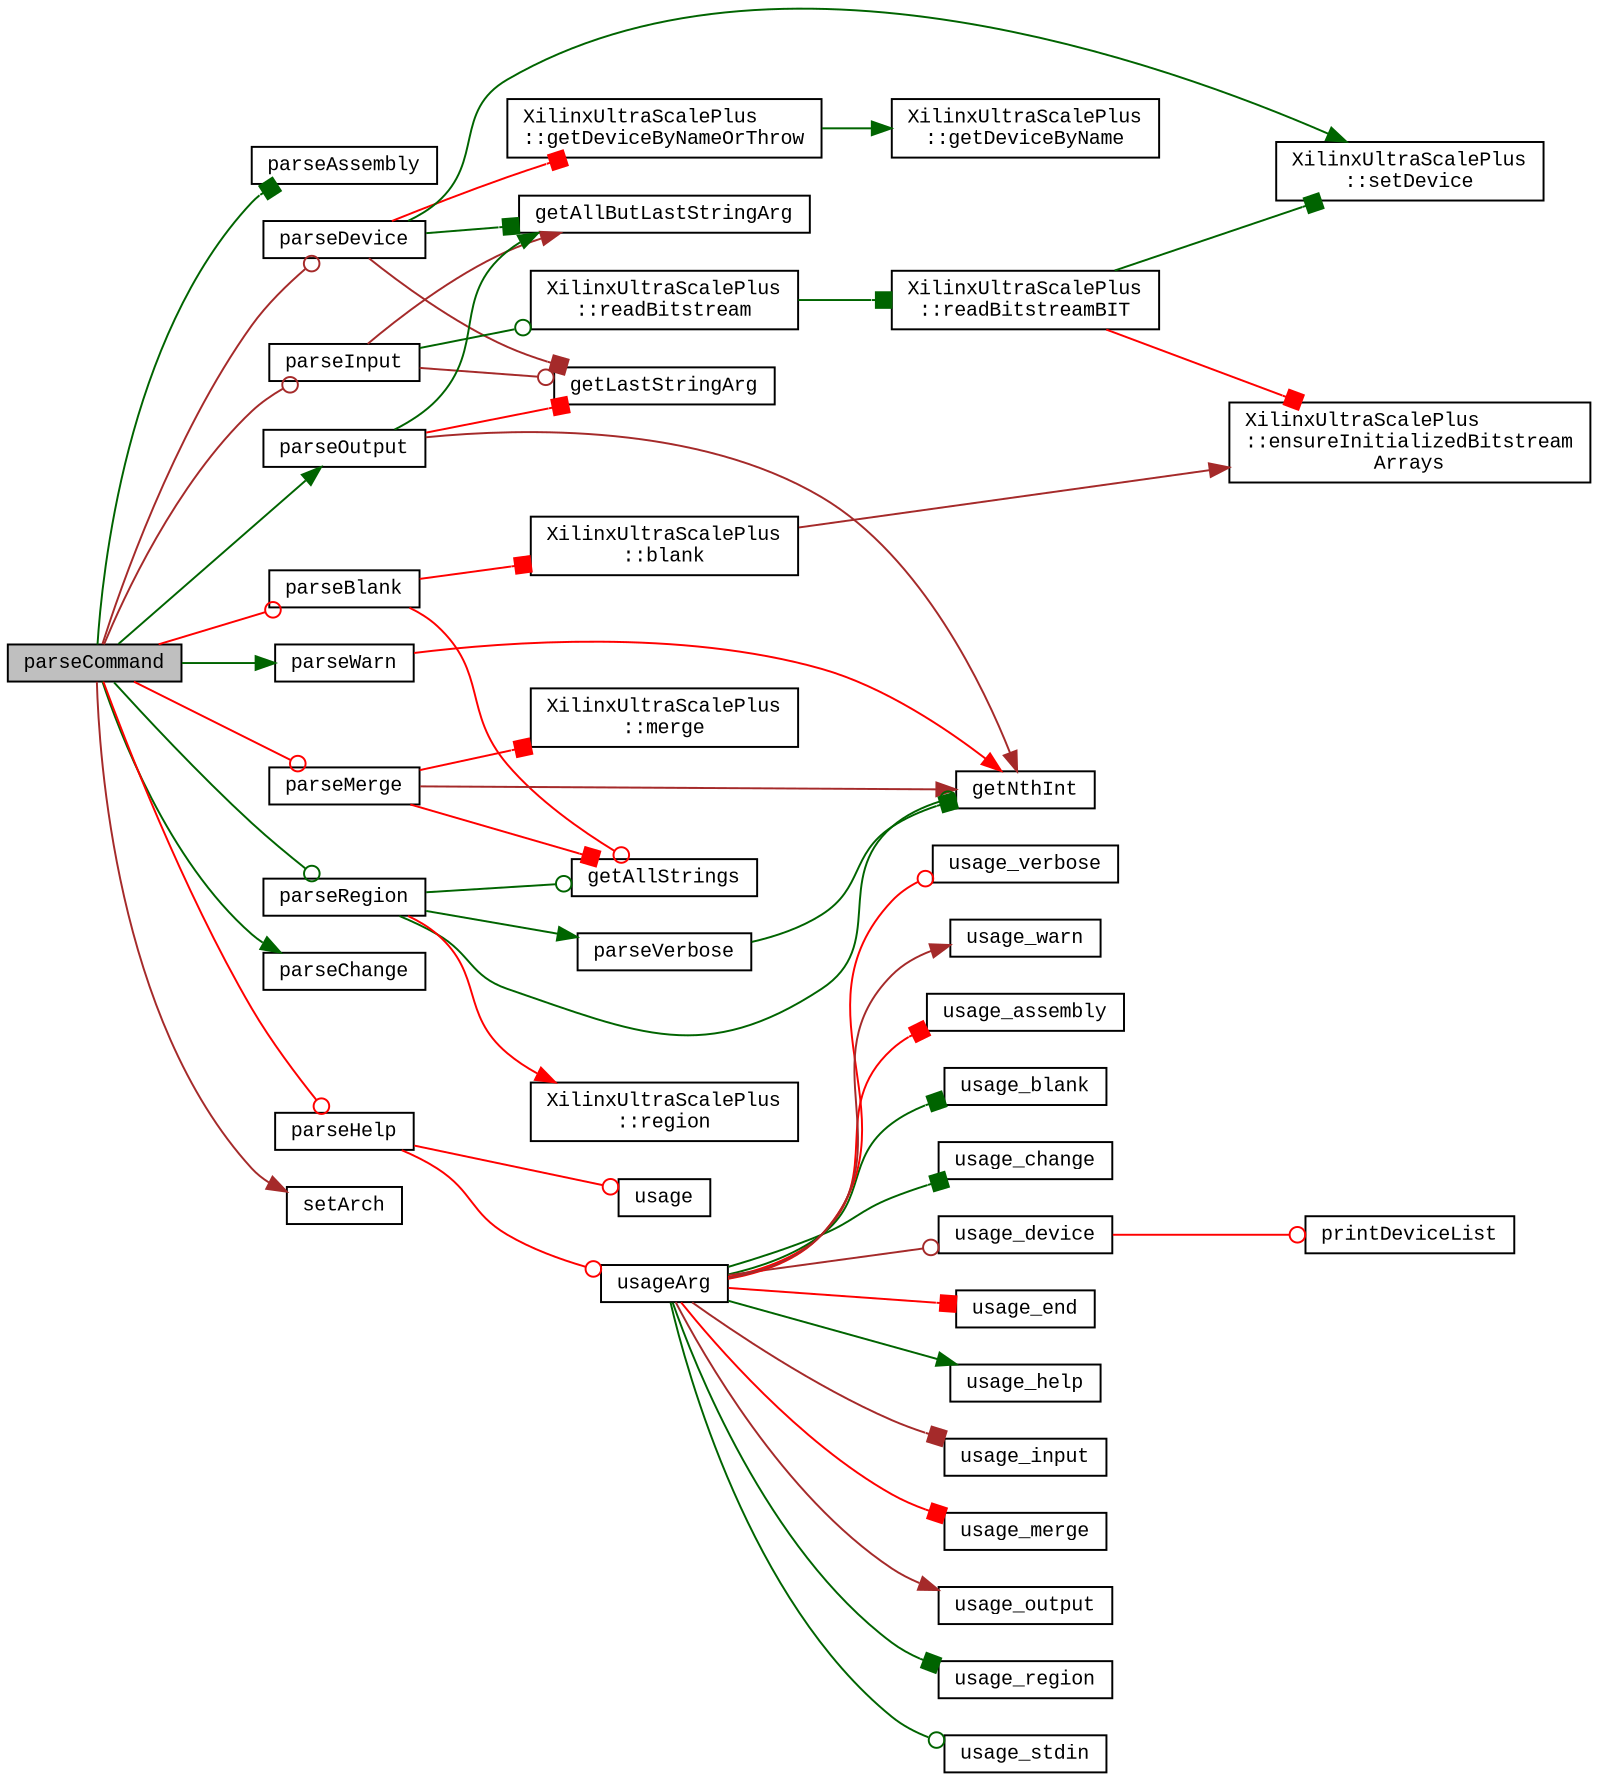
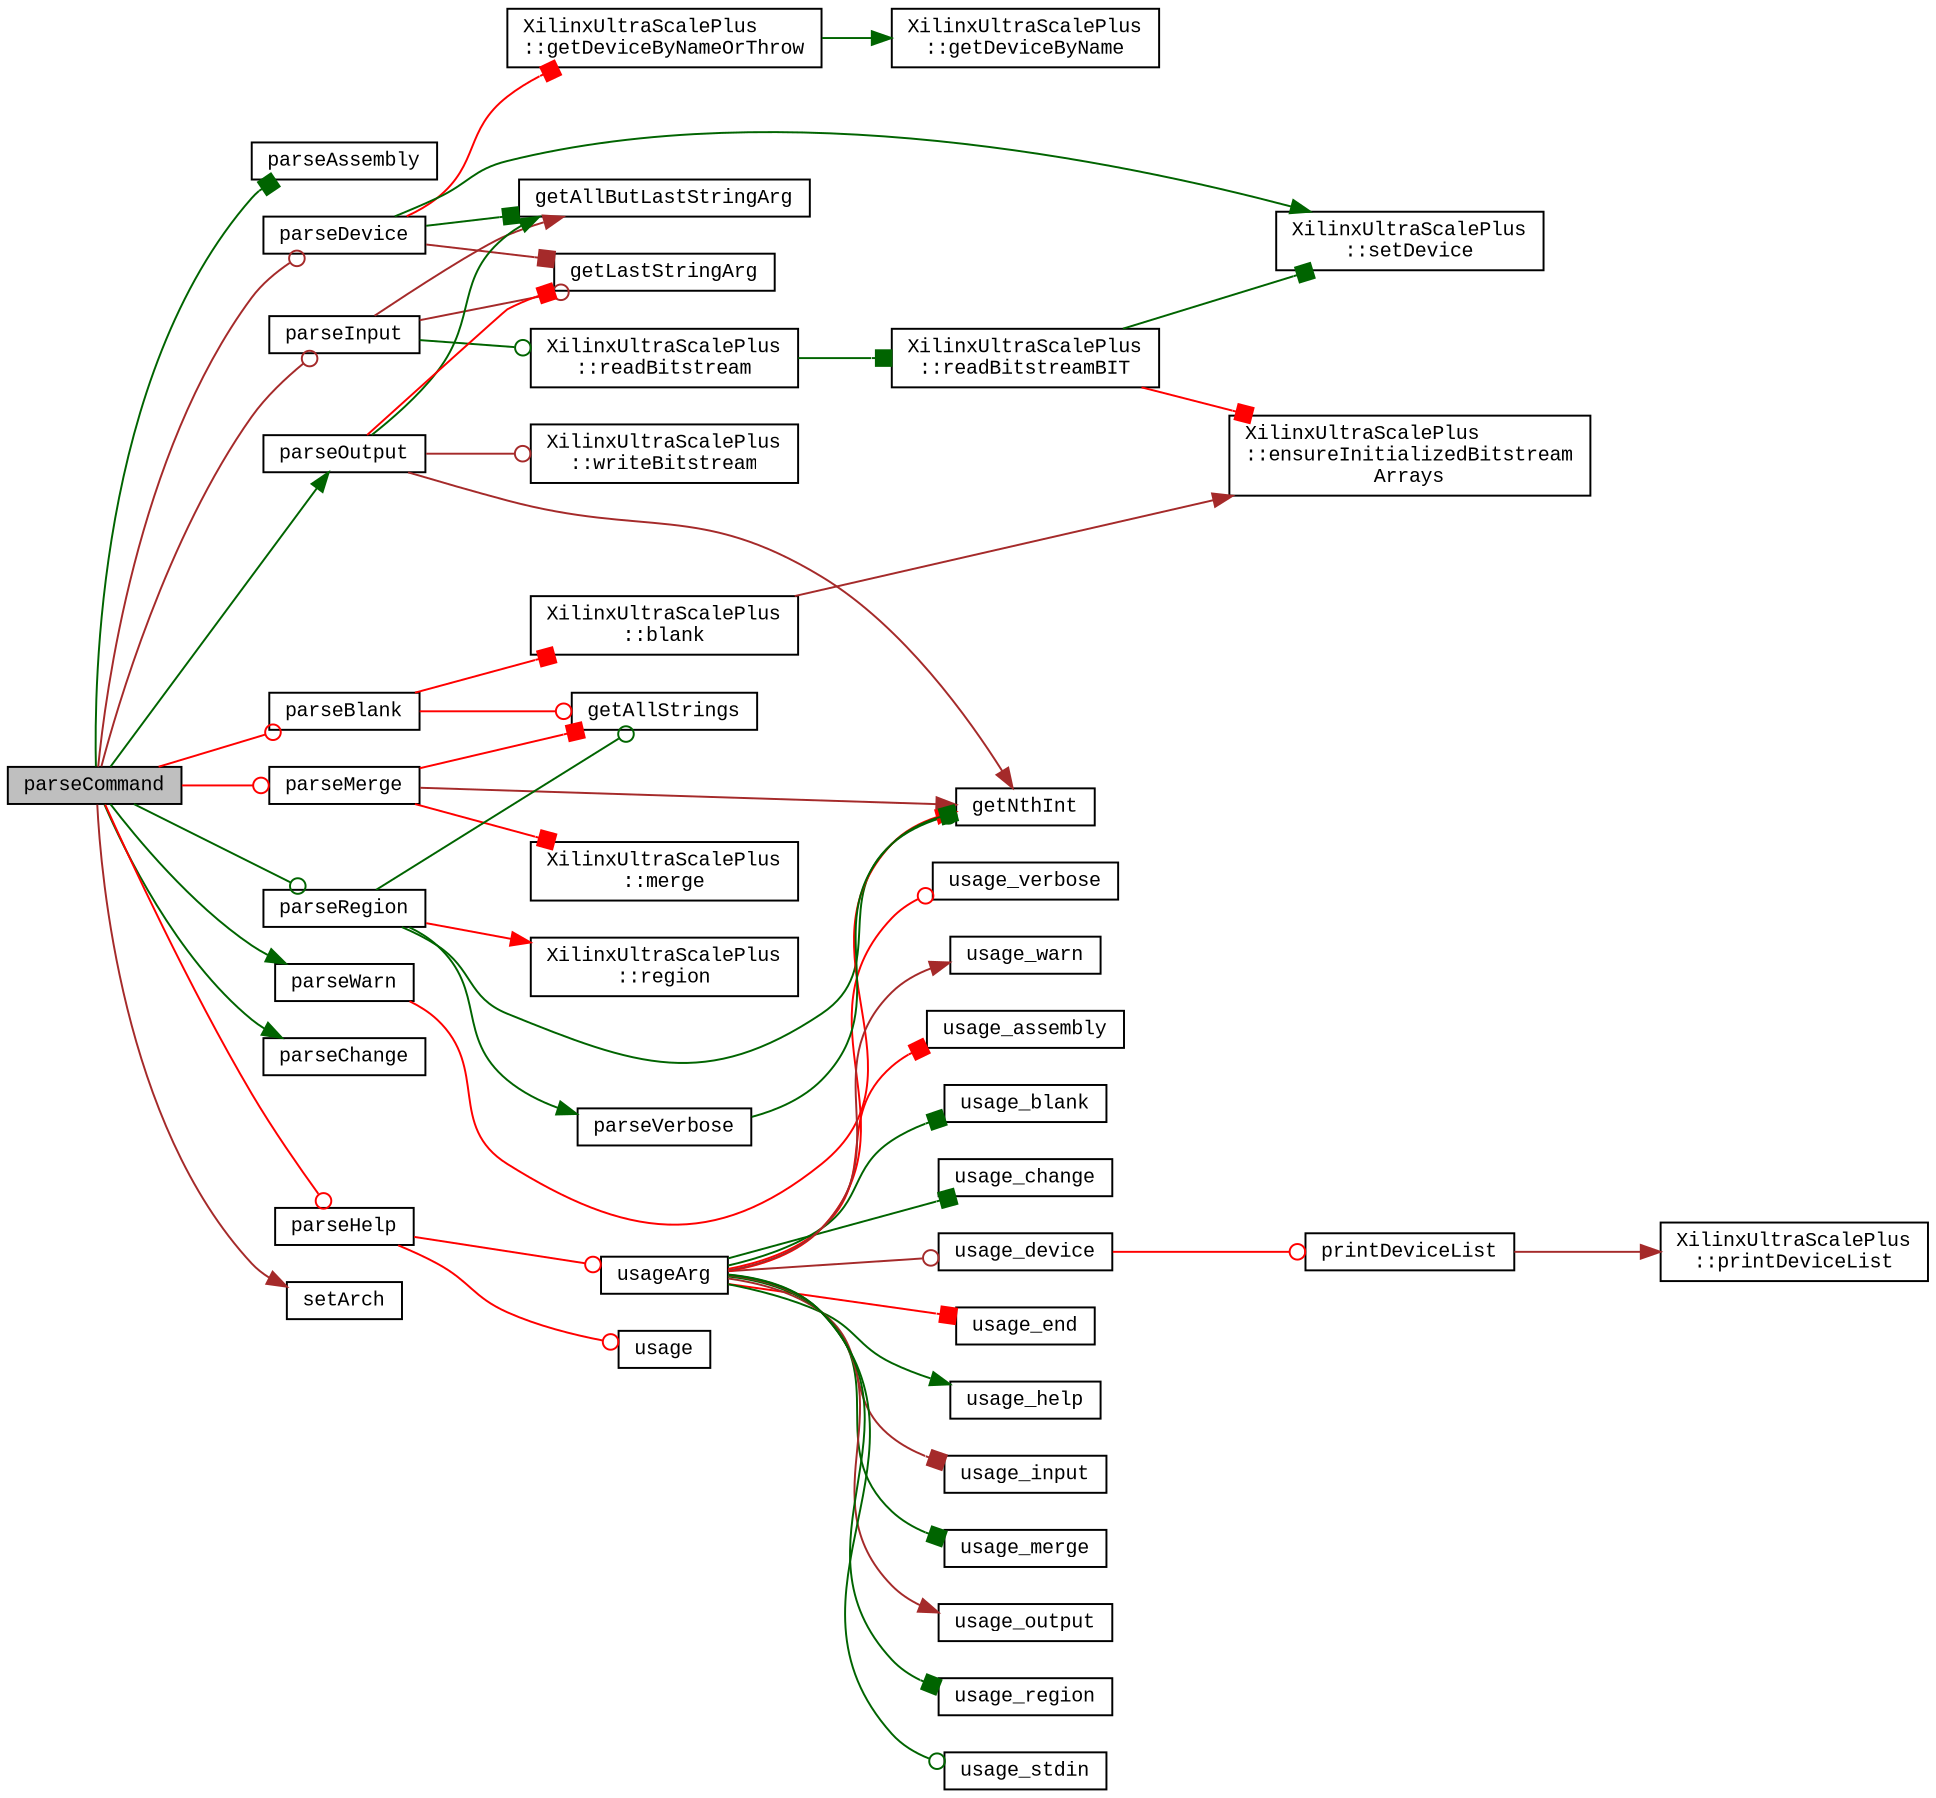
none -> (664, 454)
none -> (1794, 1252)
(792, 1420) -> (856, 1381)
